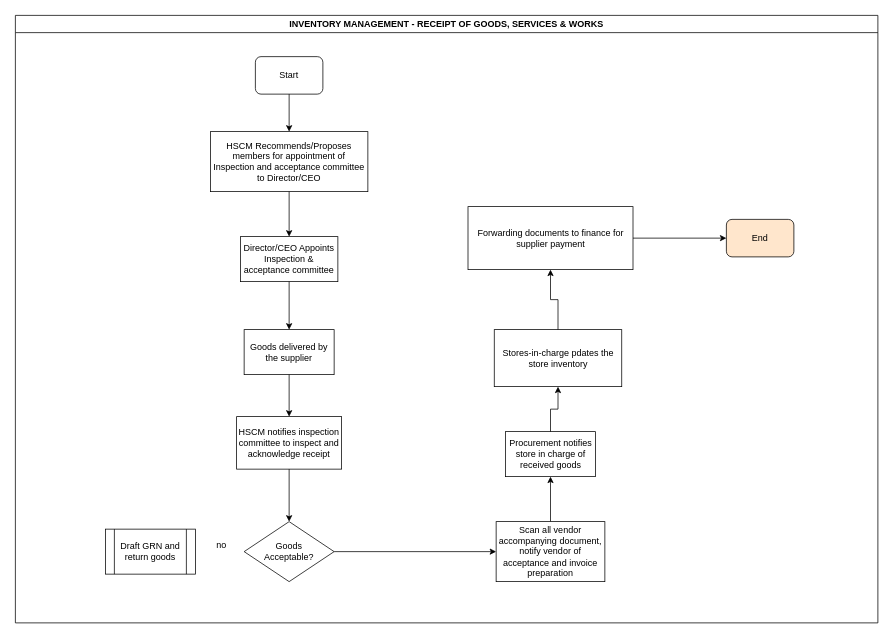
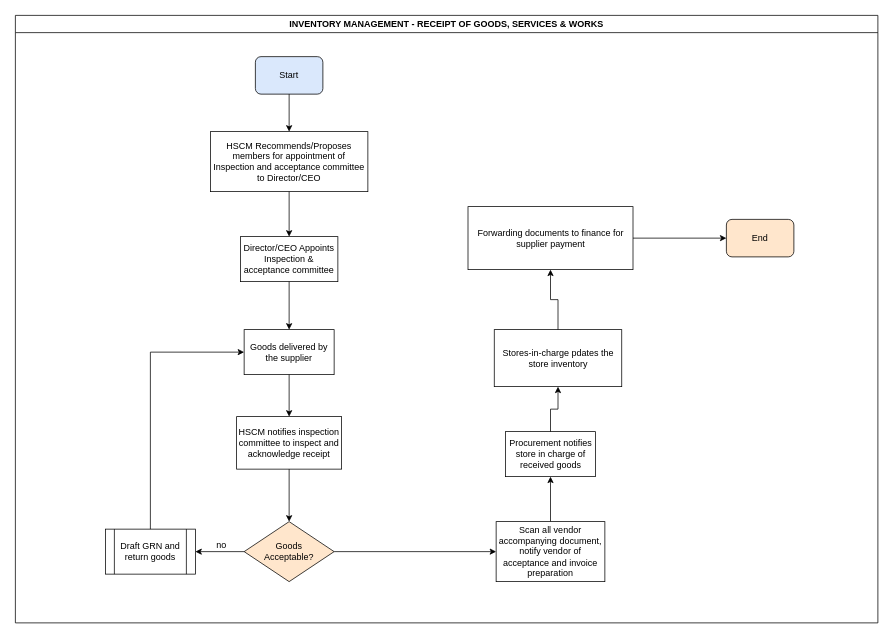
(289, 75) -> (289, 75)
none -> (150, 440)
none -> (223, 552)
(289, 552) -> (289, 552)
